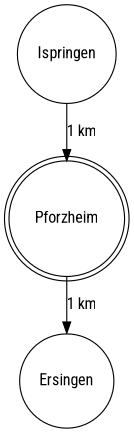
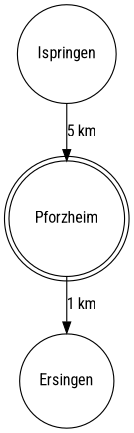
(82, 132) -> (82, 132)
